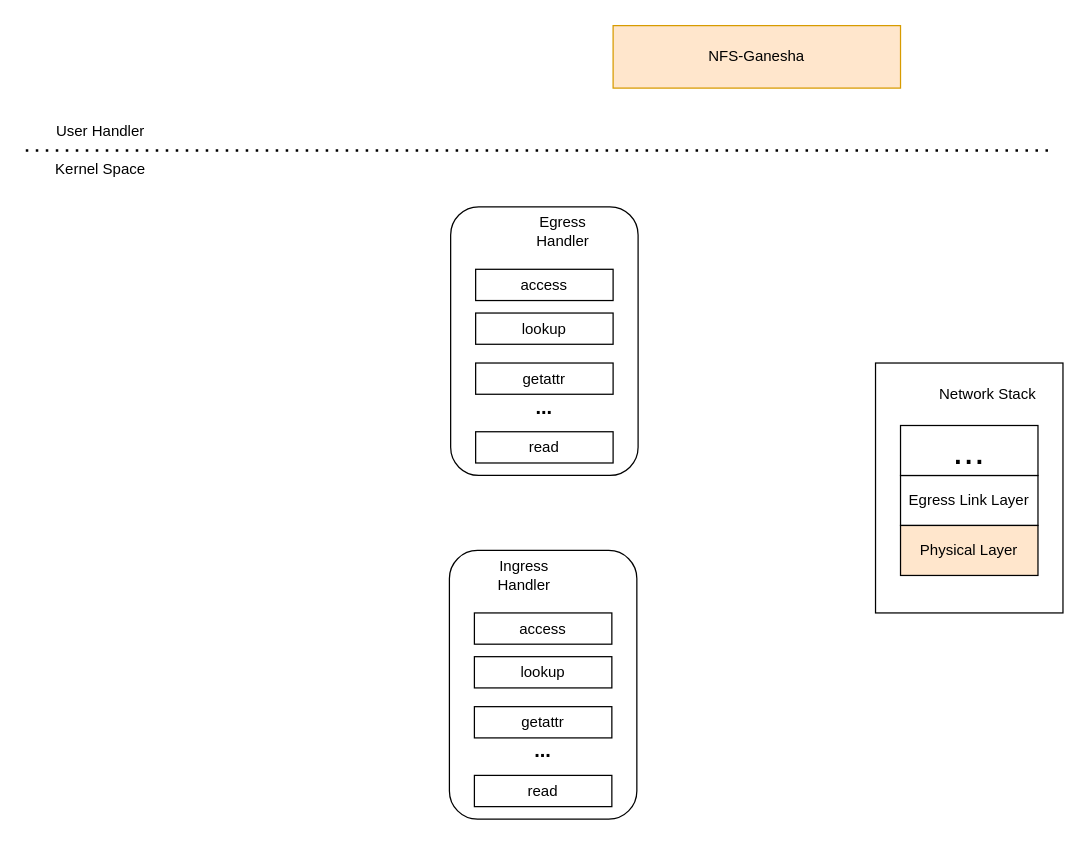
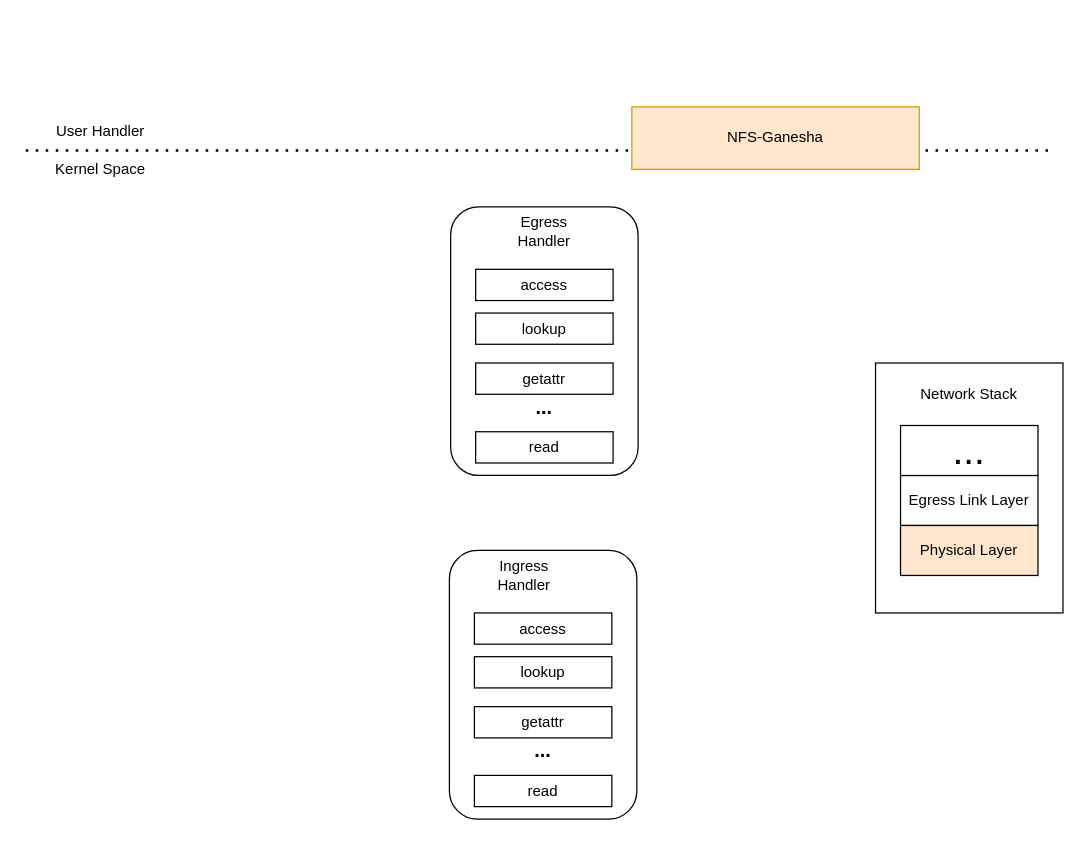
(757, 57) -> (776, 138)
(563, 232) -> (544, 232)
(988, 394) -> (969, 394)
